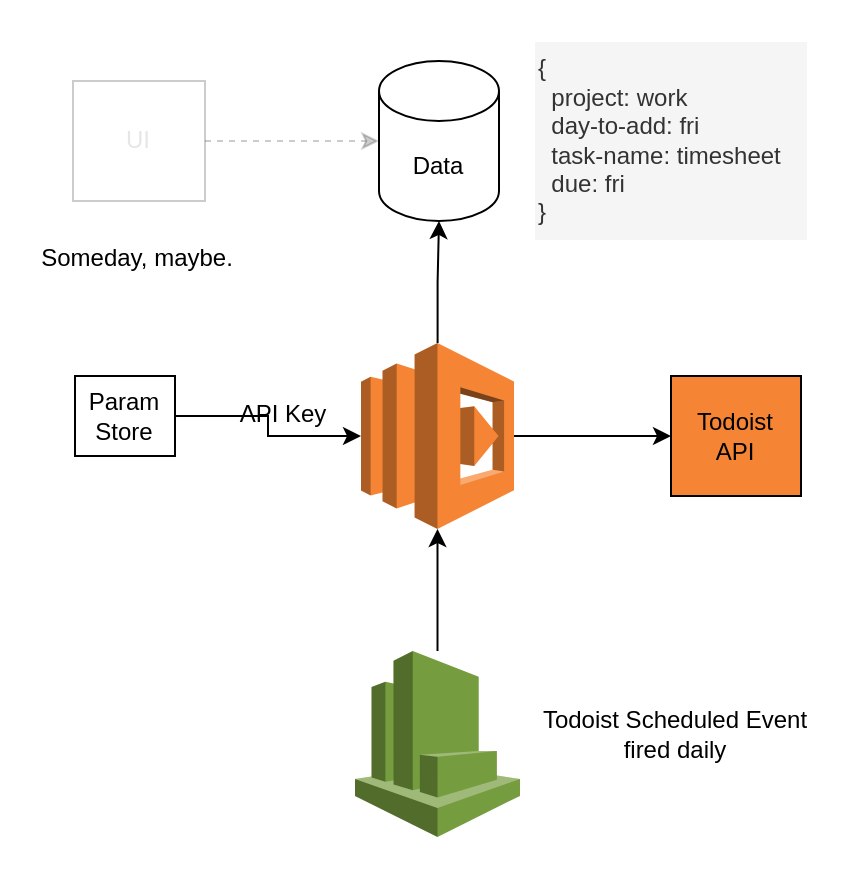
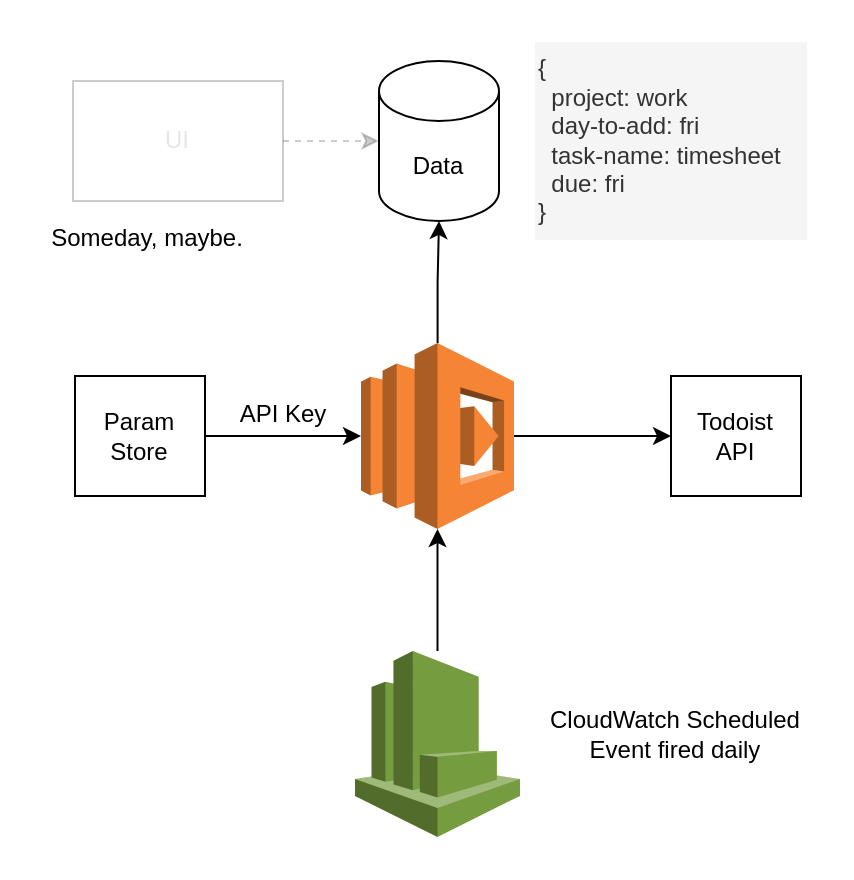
(139, 141) -> (178, 141)
(137, 259) -> (147, 239)
(125, 416) -> (140, 436)
(736, 436) -> (736, 436)
(676, 735) -> (676, 735)
